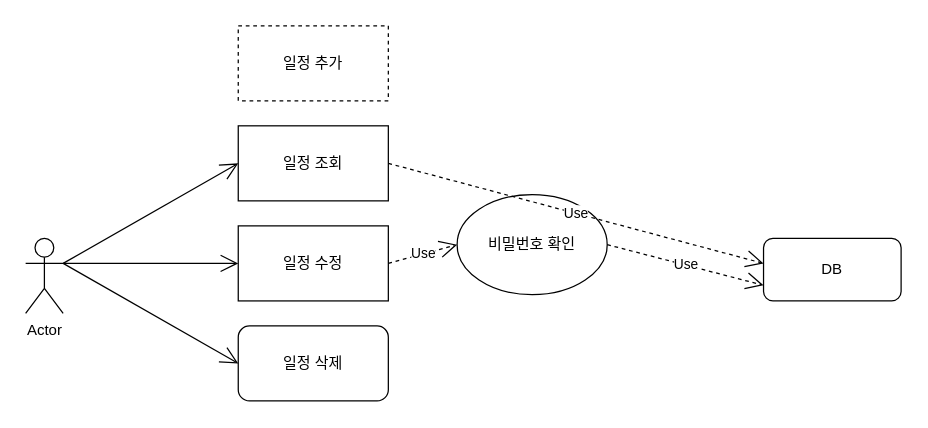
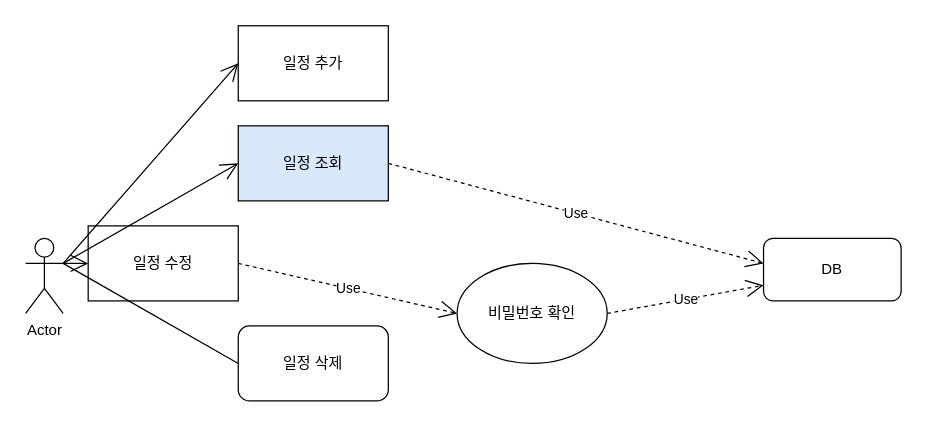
(313, 63) -> (313, 63)
none -> (151, 163)
(313, 163) -> (313, 163)
(532, 244) -> (532, 313)
(313, 263) -> (163, 263)
(232, 360) -> (235, 361)
